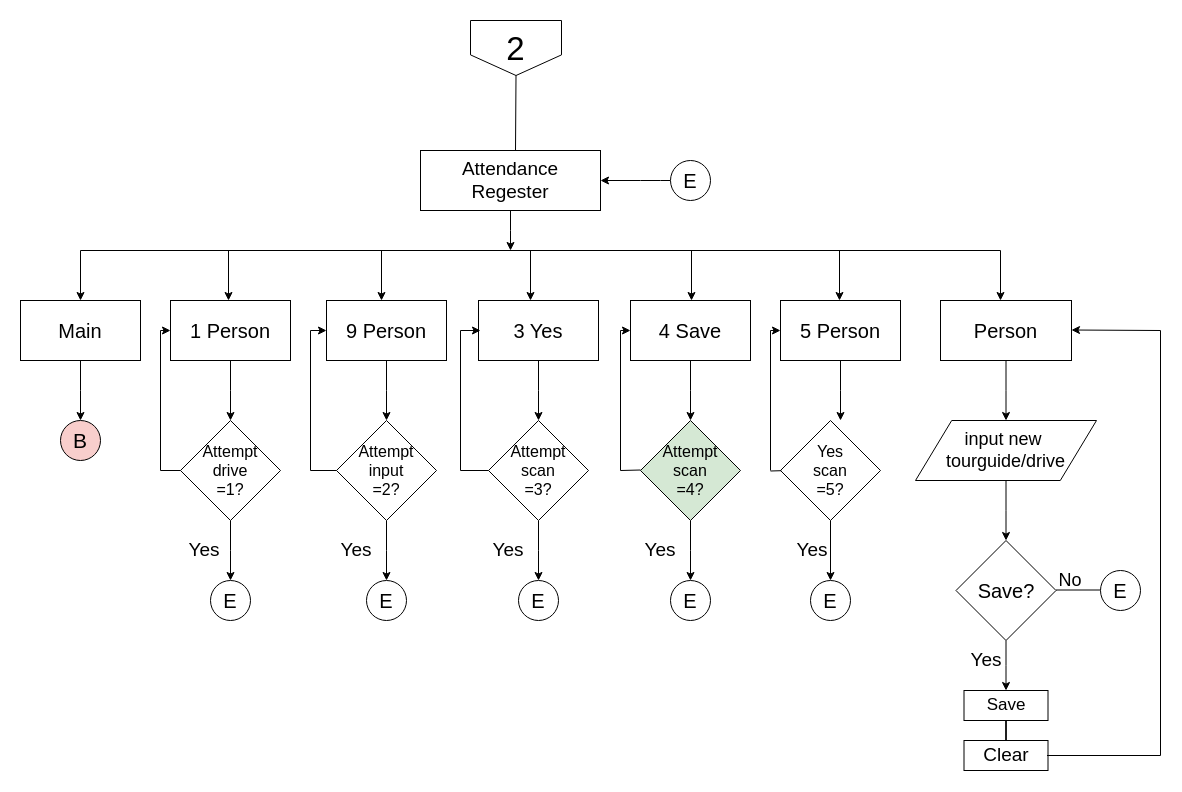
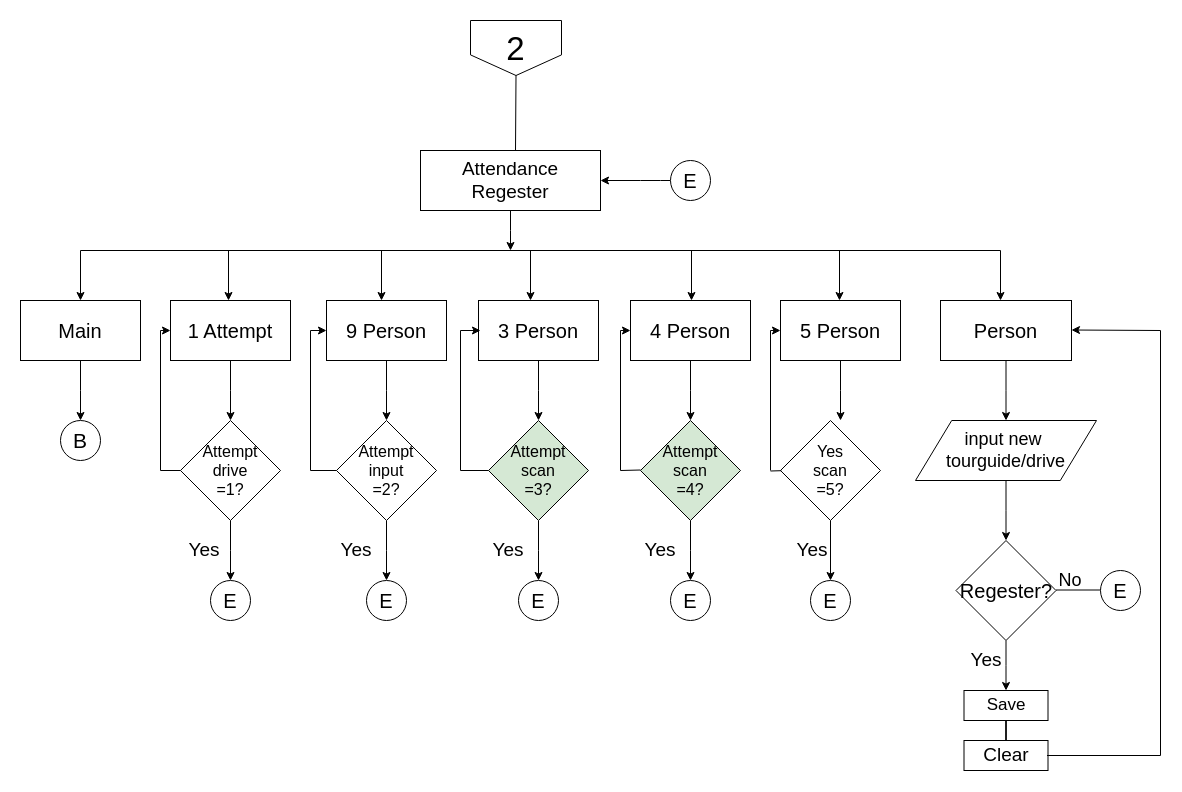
(231, 331) -> (231, 331)
(539, 331) -> (539, 331)
(691, 331) -> (691, 331)
(81, 441) -> (81, 441)
(539, 471) -> (539, 471)
(1007, 591) -> (1007, 591)
